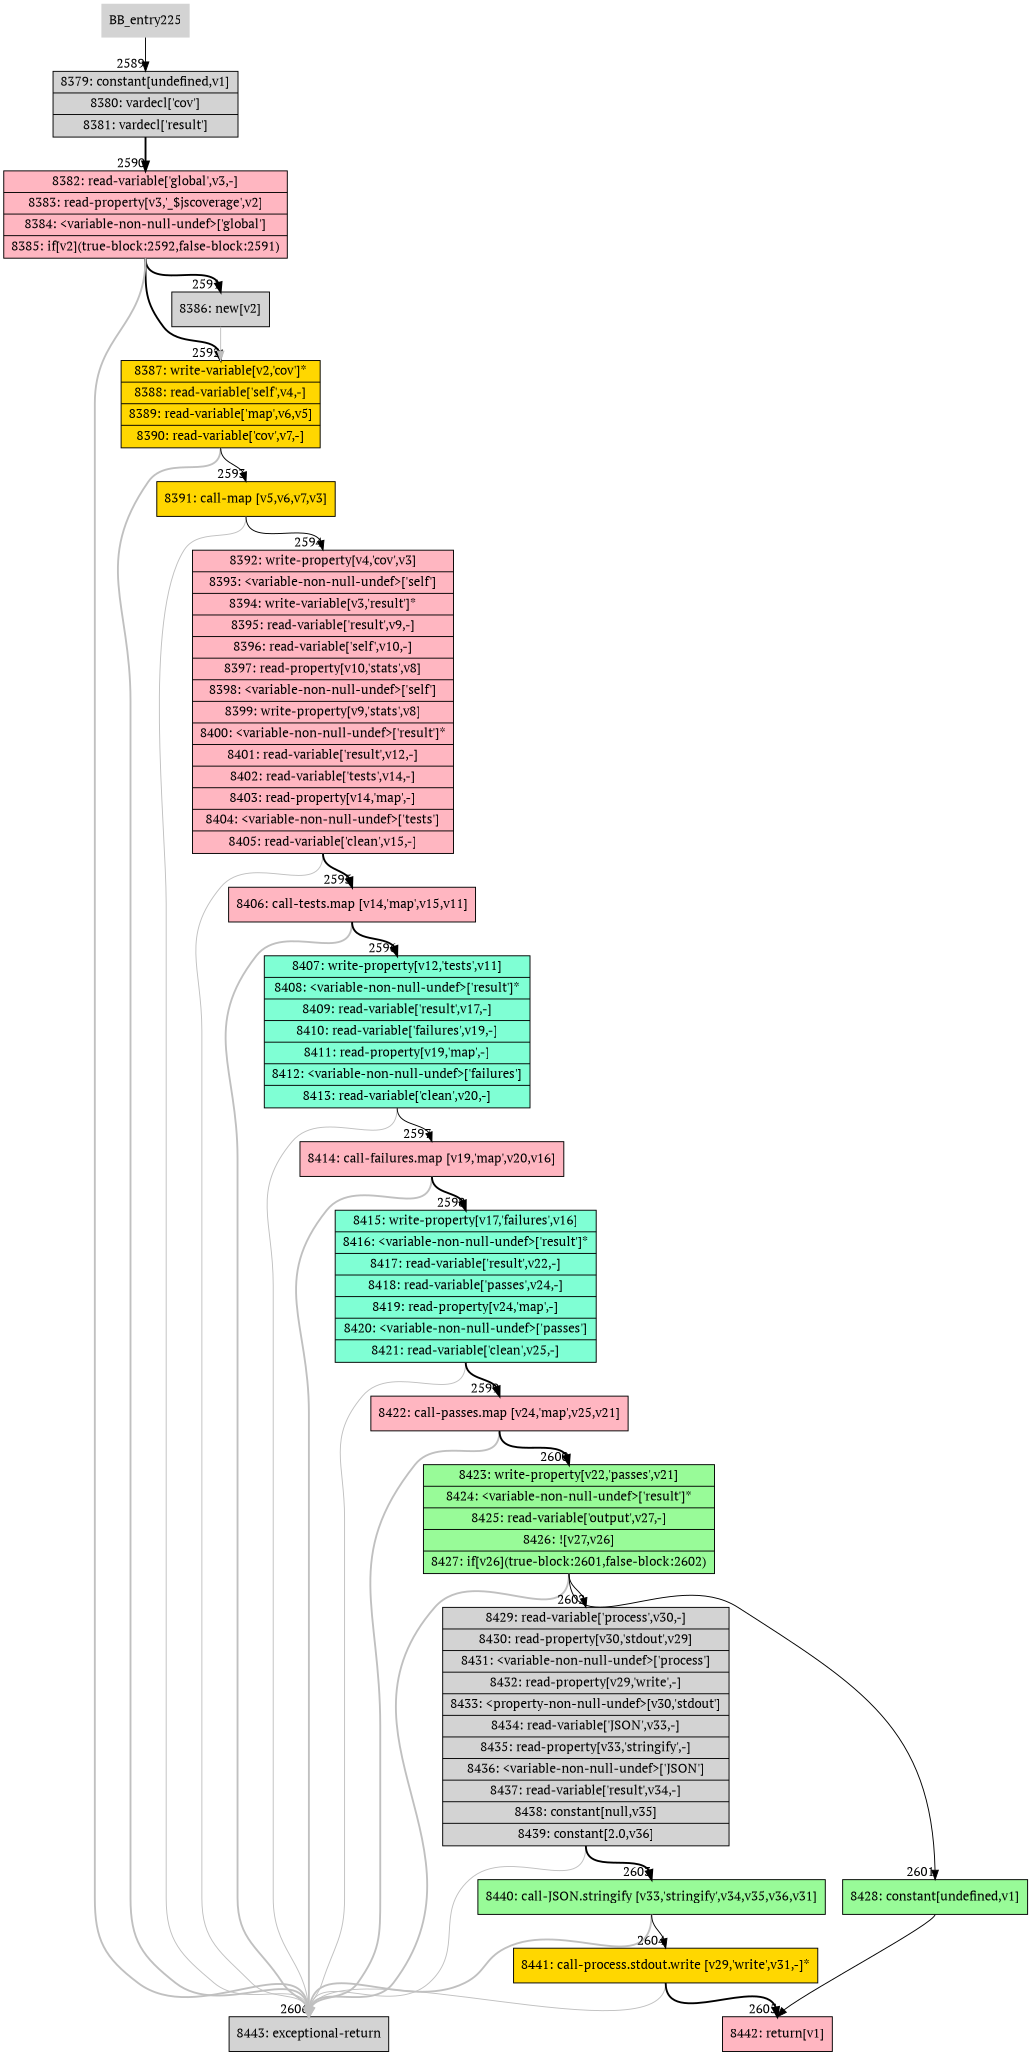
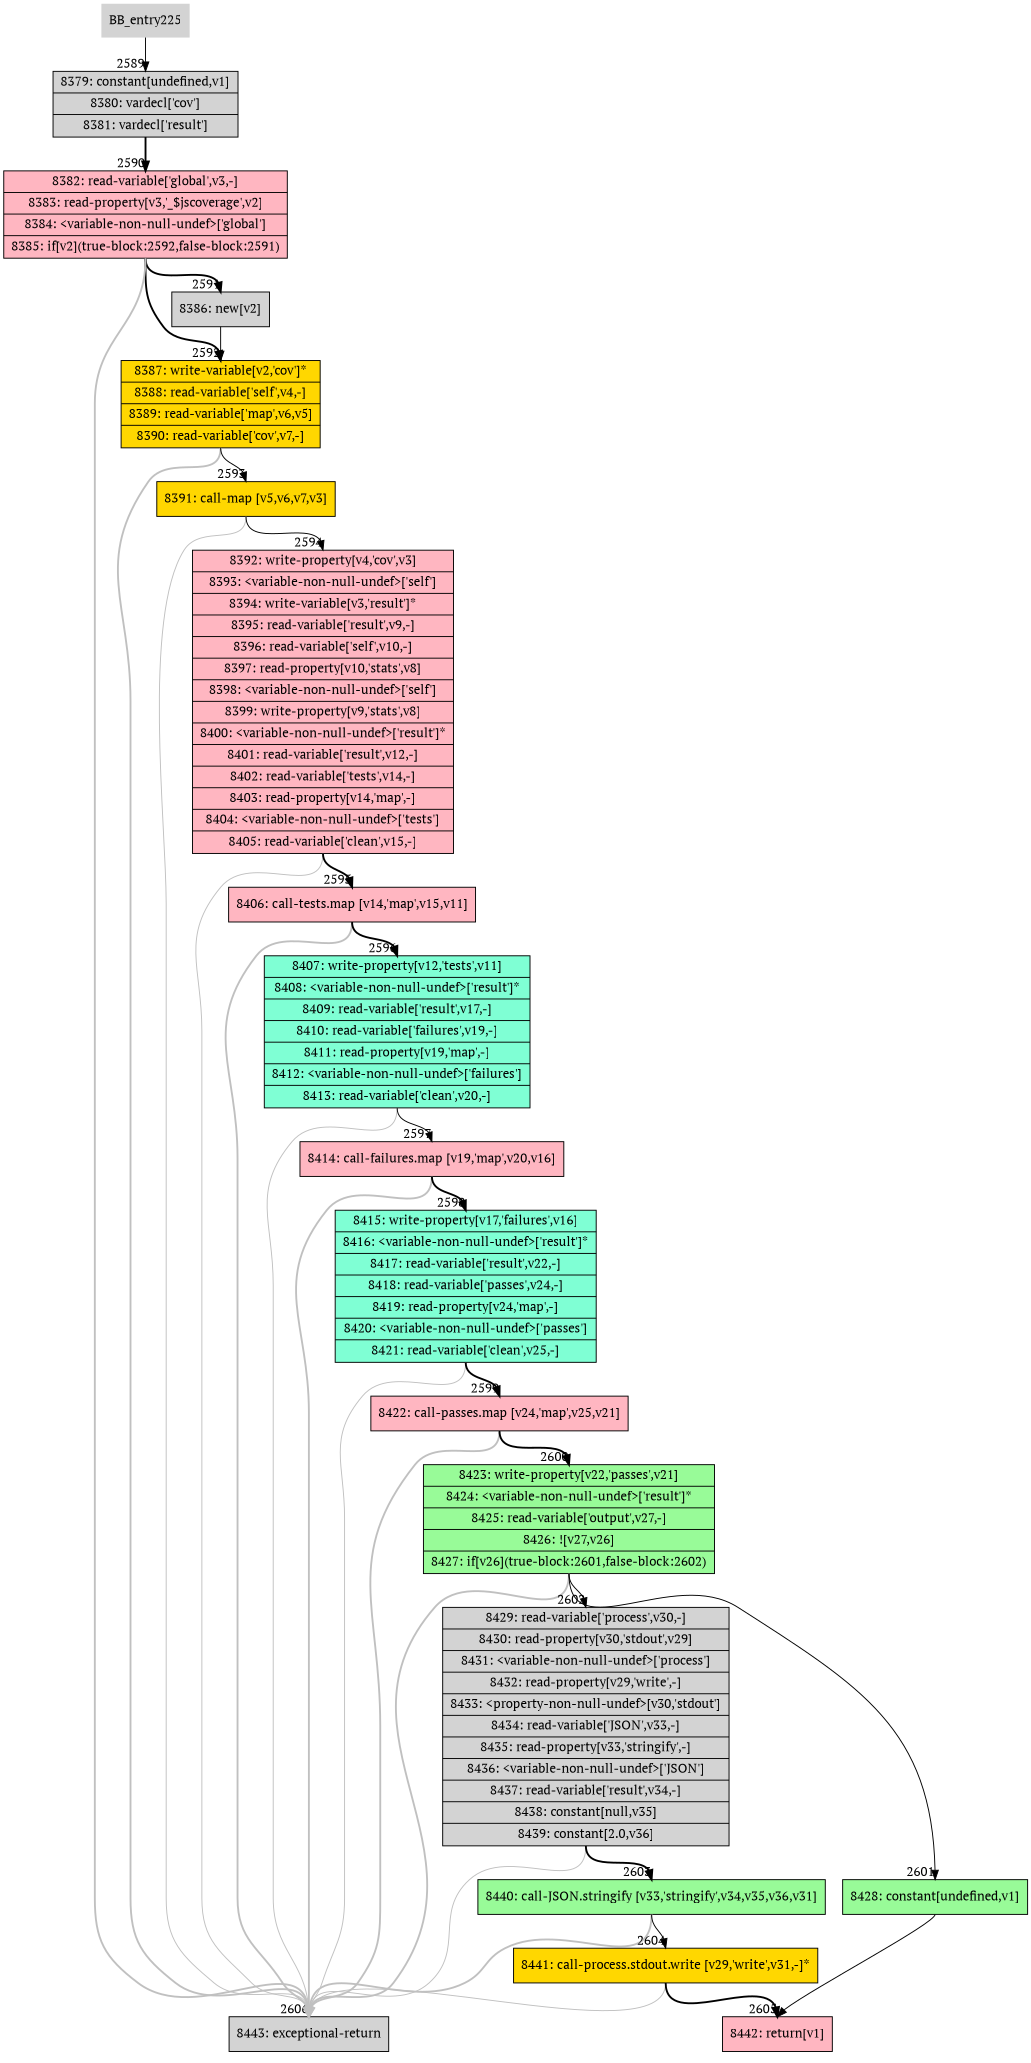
(221, 339) -> (221, 339)
